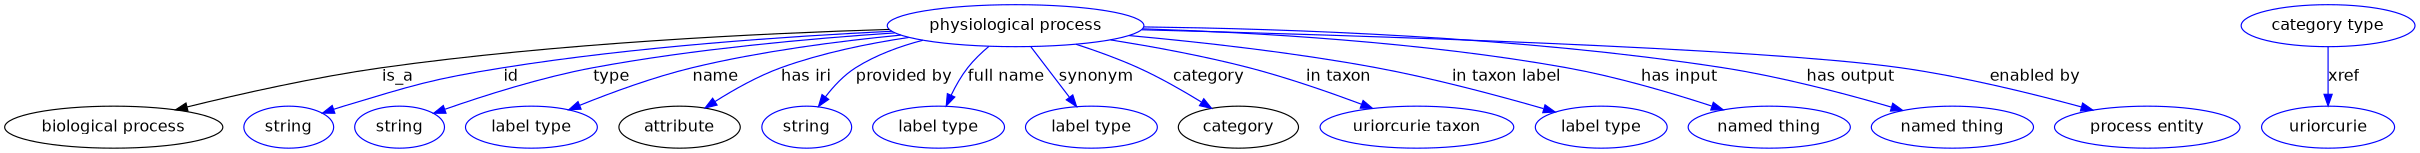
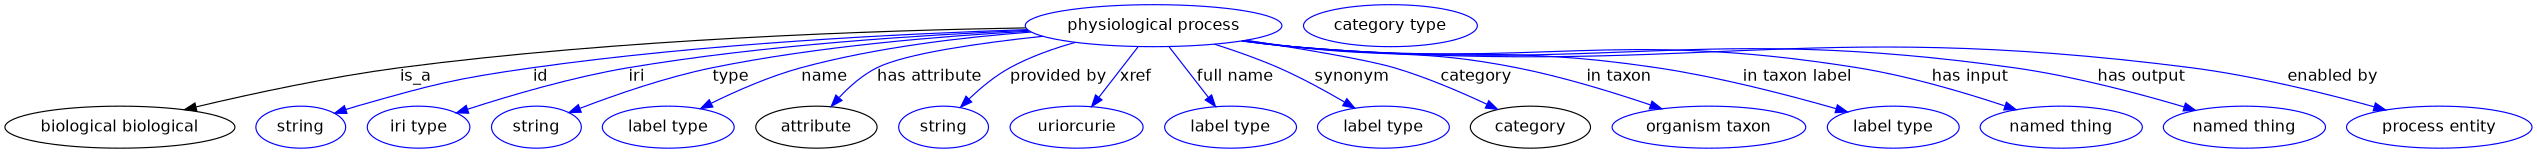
(2328, 71) -> (1119, 72)
(806, 76) -> (930, 76)
(114, 127) -> (120, 127)
none -> (419, 127)
(1417, 127) -> (1709, 127)
